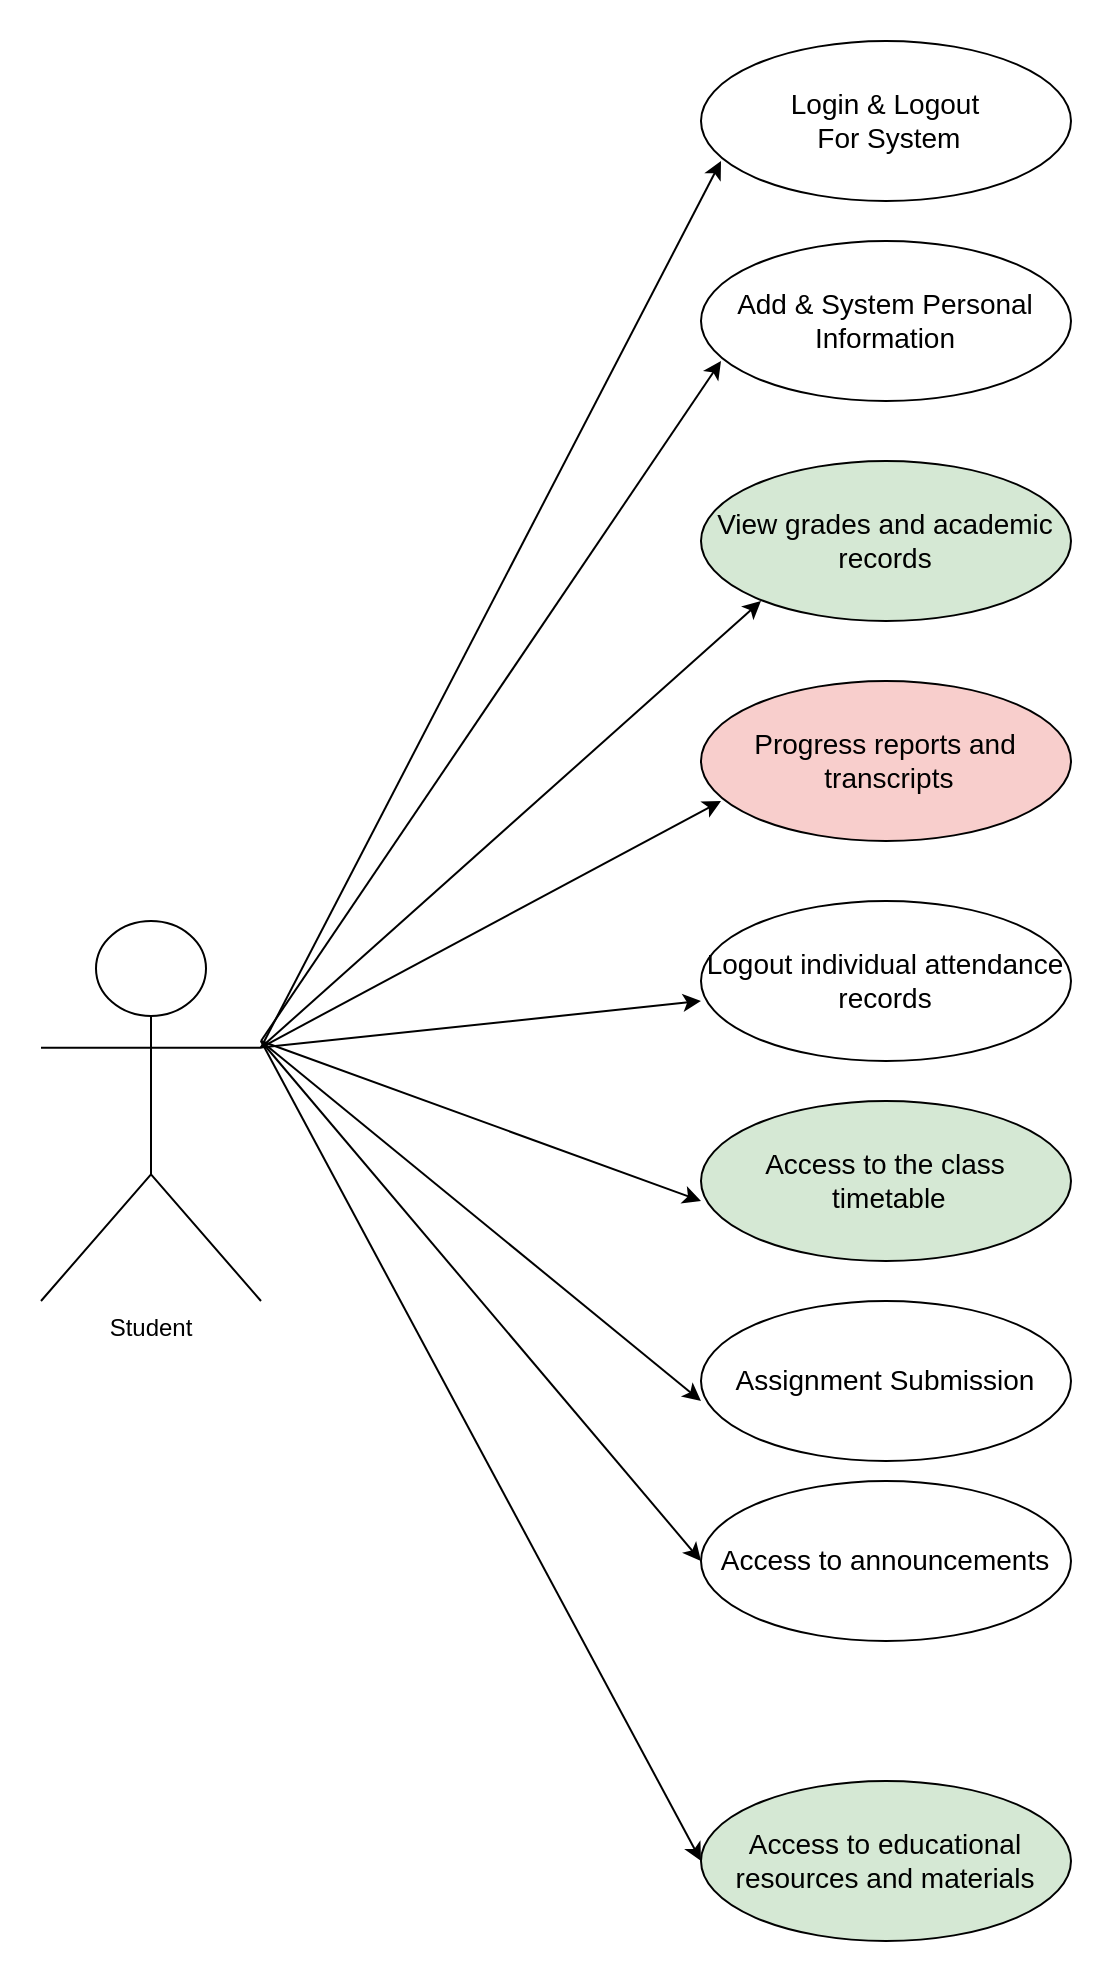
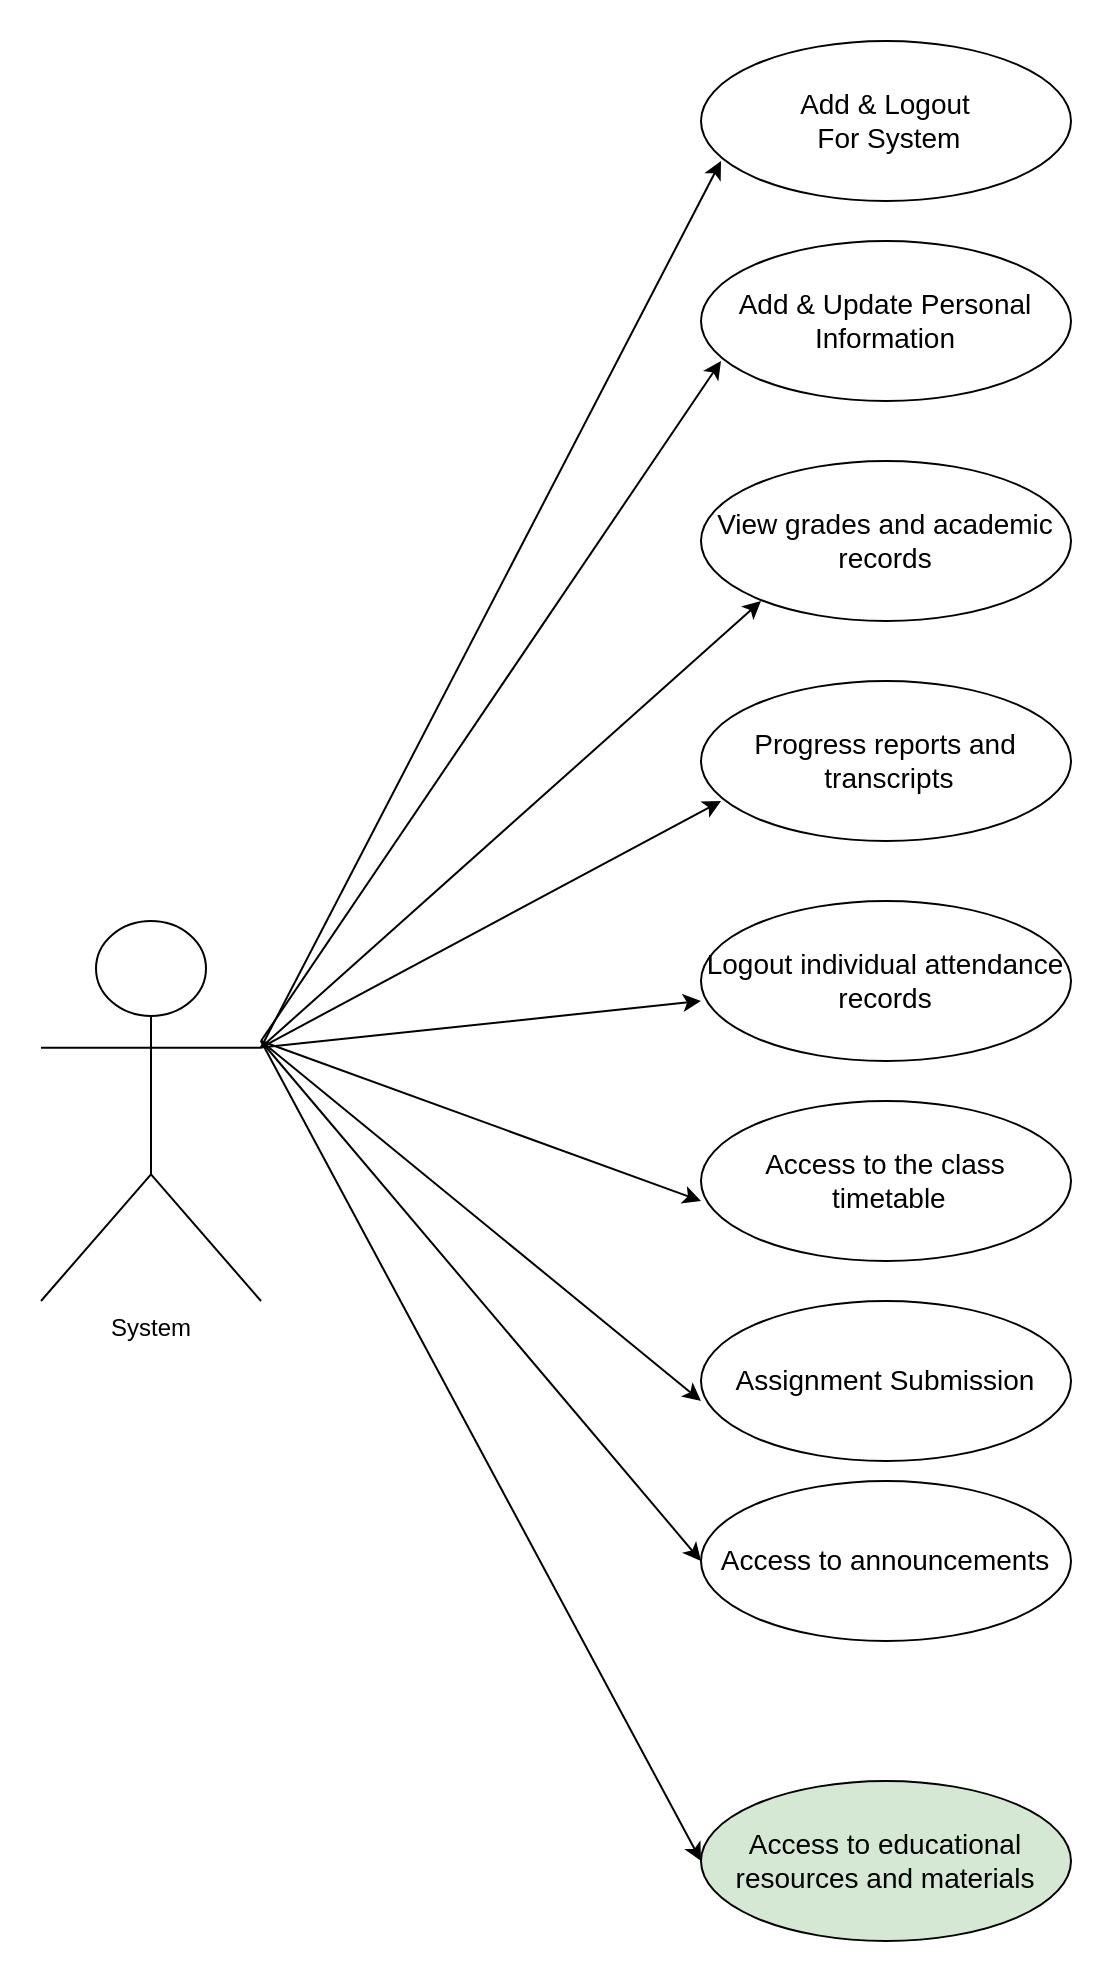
(886, 121) -> (886, 121)
(886, 321) -> (886, 321)
(886, 541) -> (886, 541)
(886, 761) -> (886, 761)
(886, 1181) -> (886, 1181)
(152, 1329) -> (152, 1329)
